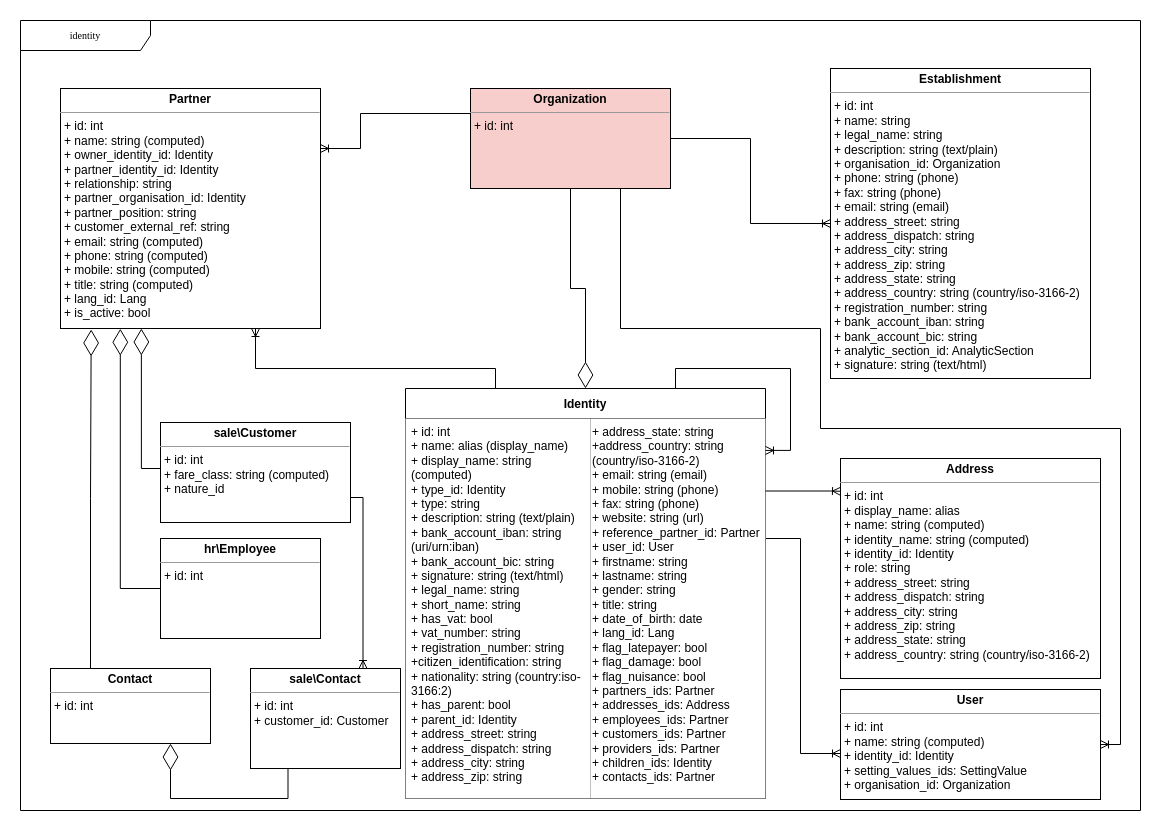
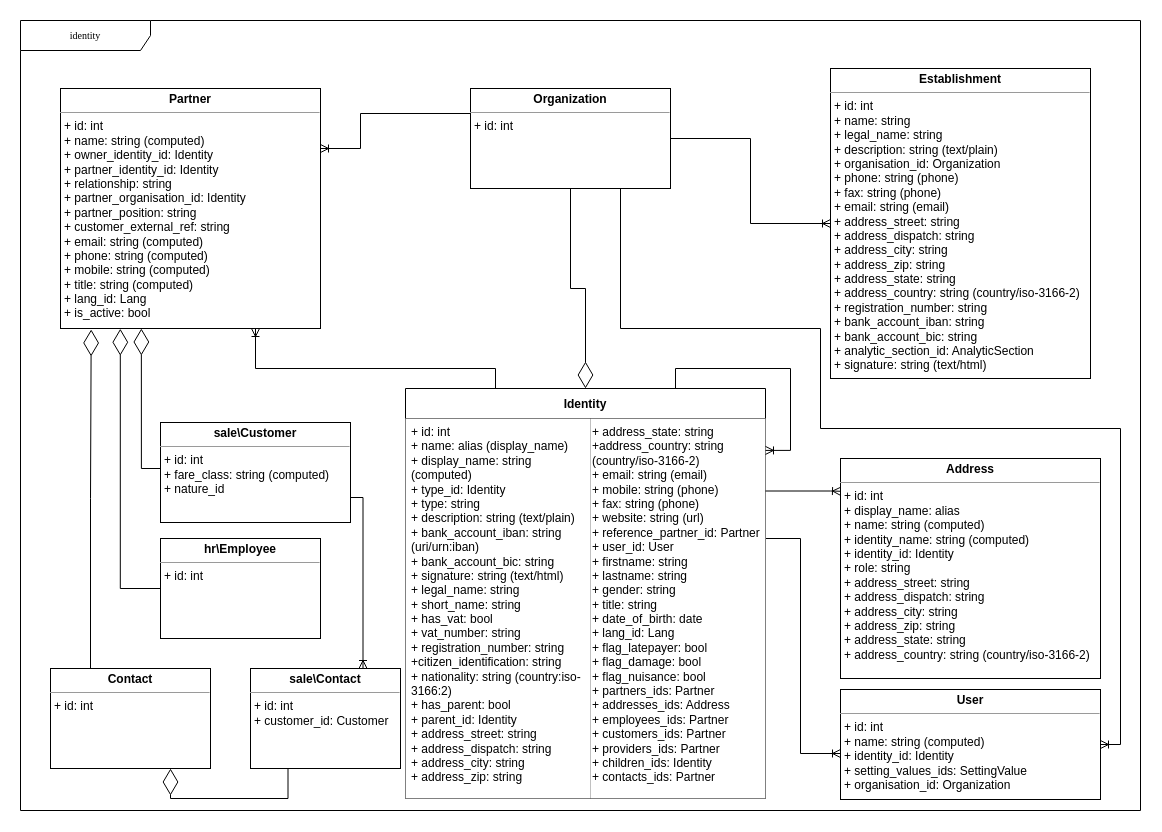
(571, 139) -> (571, 139)
(131, 706) -> (131, 719)
